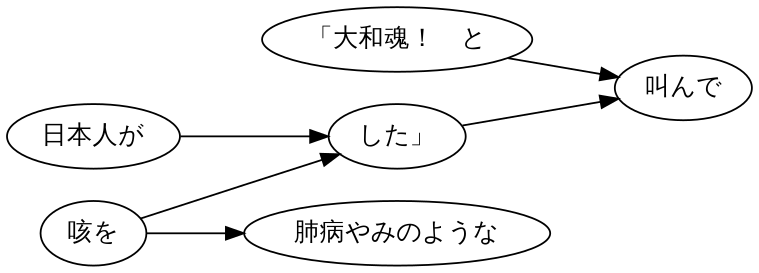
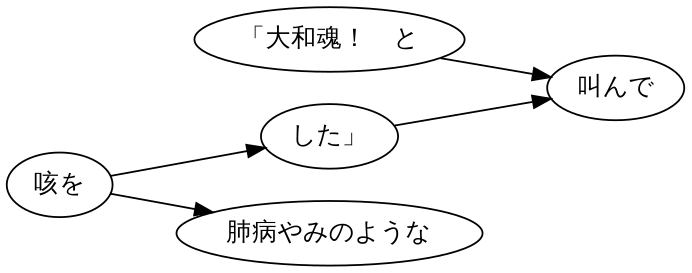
(93, 136) -> none
